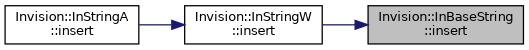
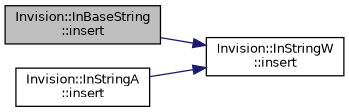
(339, 25) -> (177, 40)
